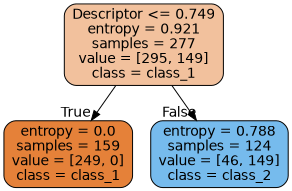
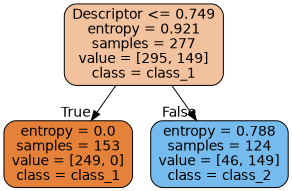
(68, 154) -> (68, 154)
